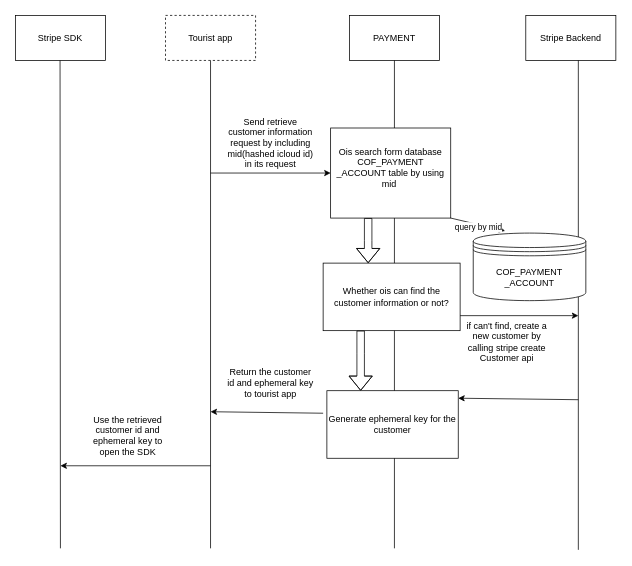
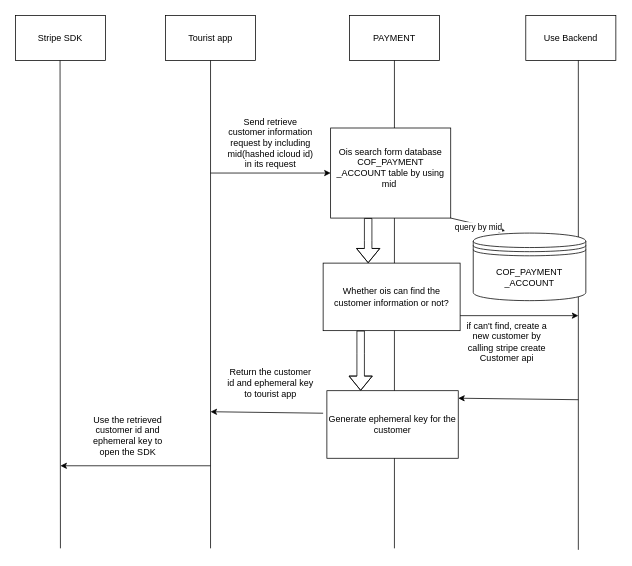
(210, 38) -> (210, 38)
(570, 38) -> (570, 38)
